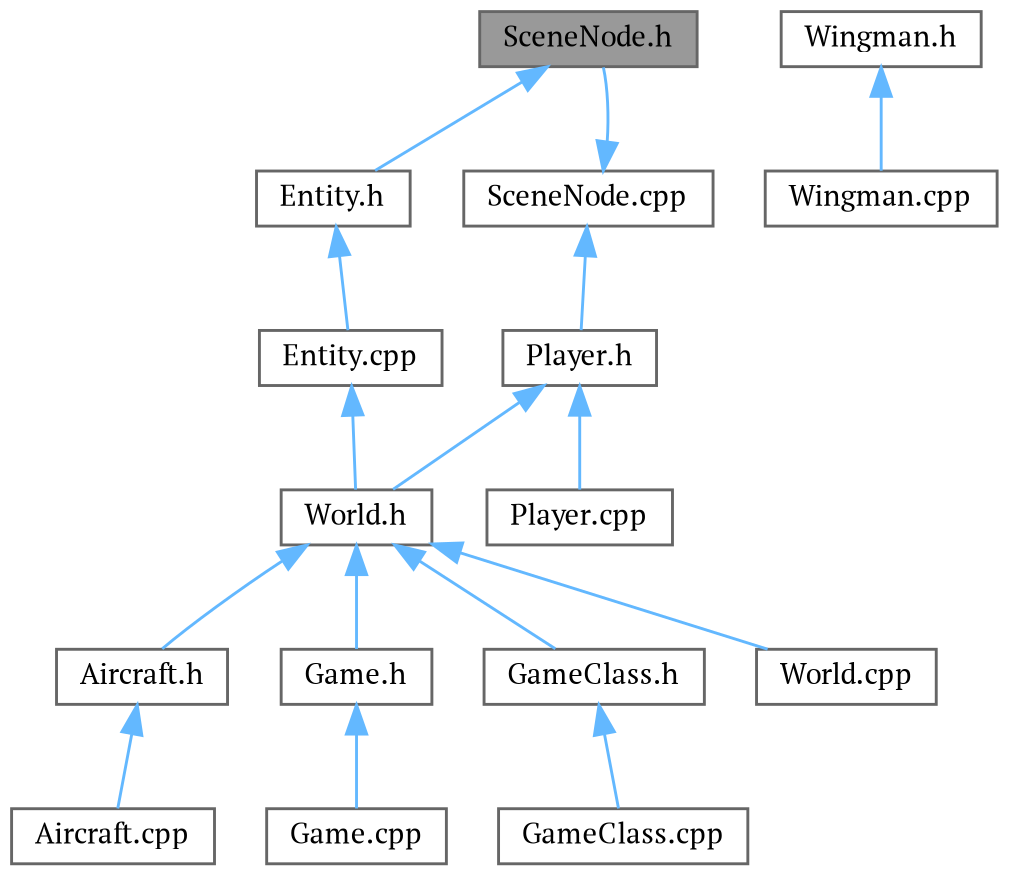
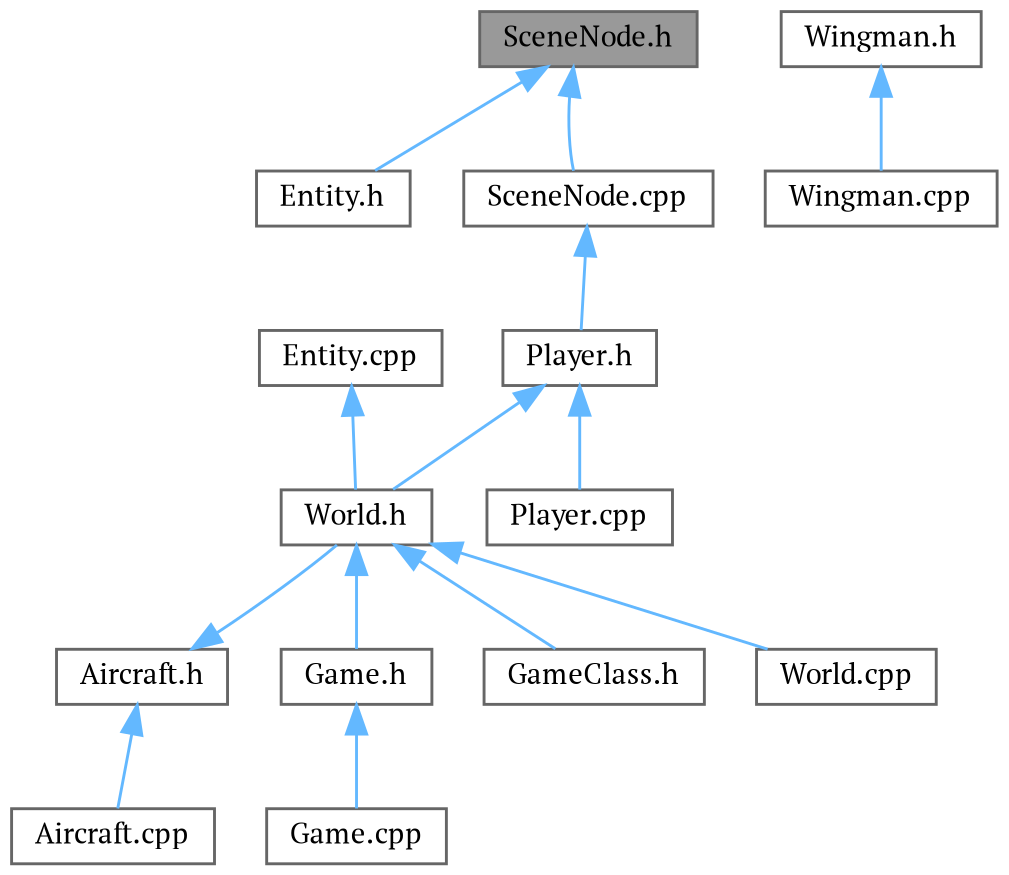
(608, 104) -> (569, 134)
(344, 293) -> none
(221, 603) -> (278, 590)
(623, 836) -> none
